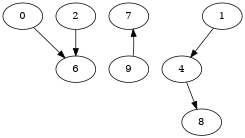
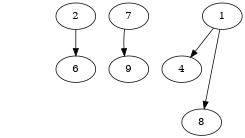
(23, 16) -> none
(134, 46) -> (124, 39)
(190, 92) -> (213, 66)
